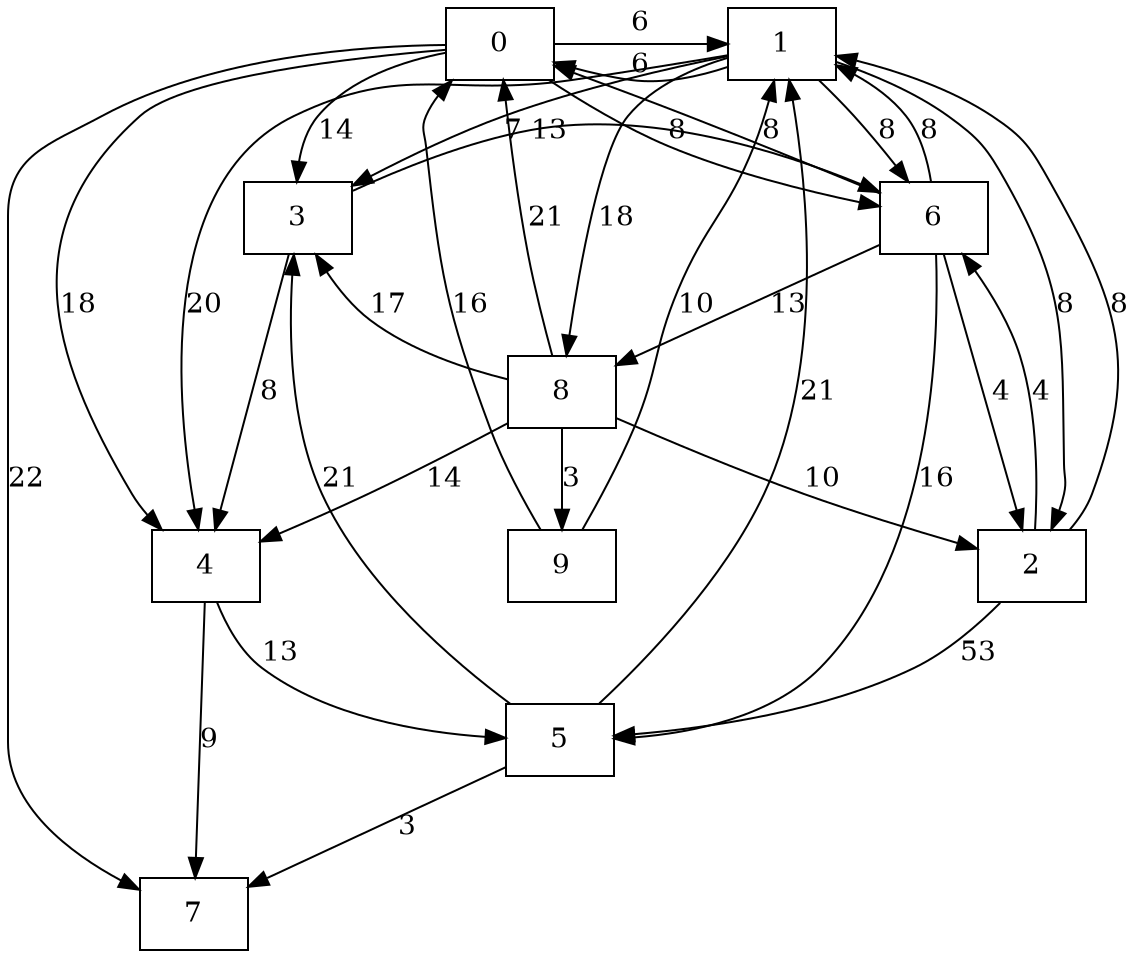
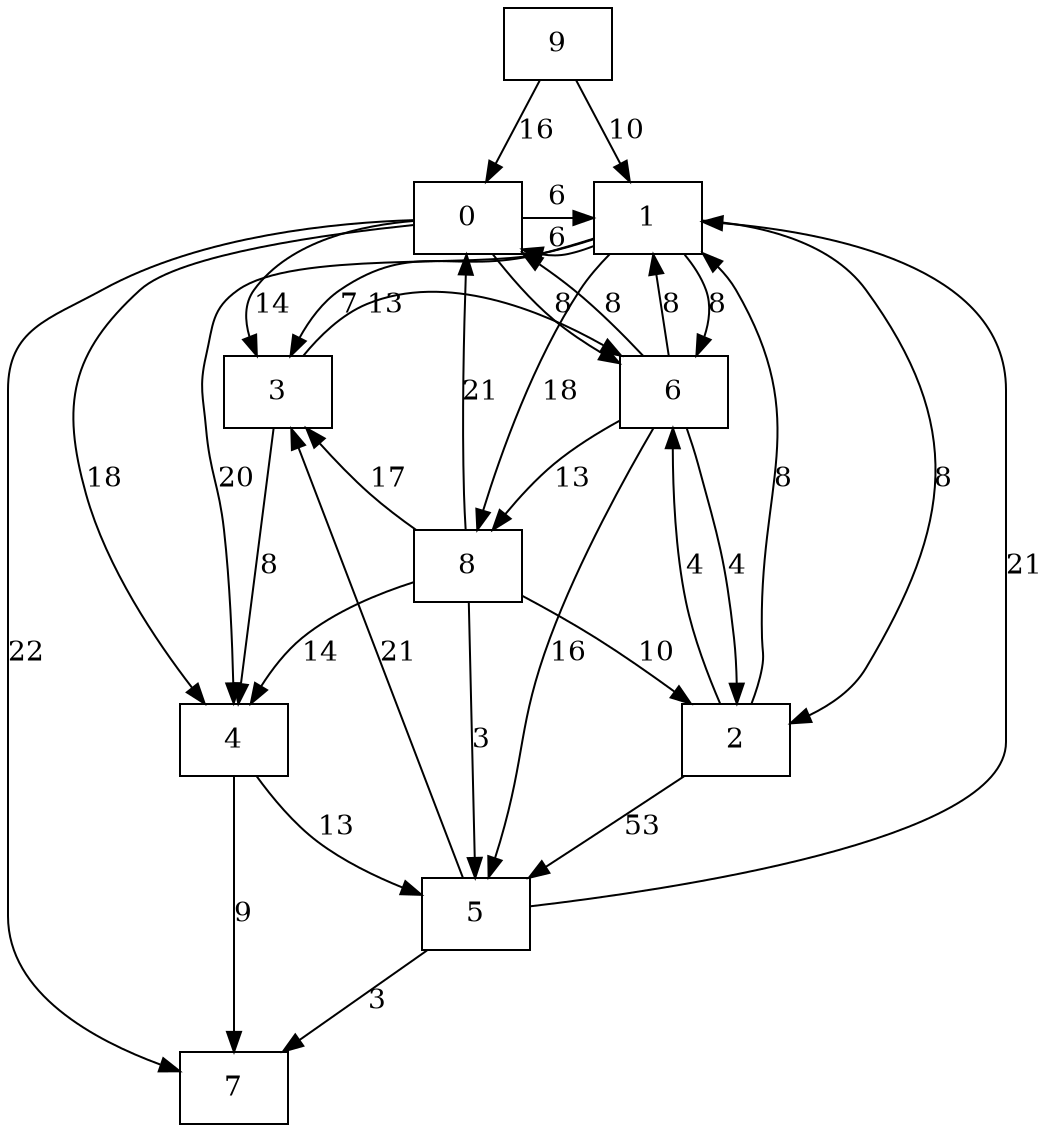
(562, 469) -> (472, 730)
